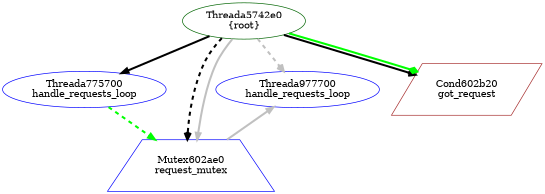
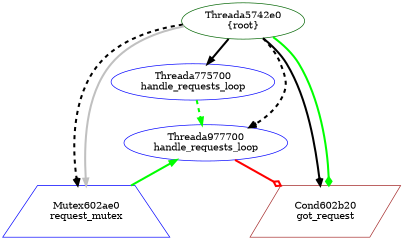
(269, 52) -> (286, 84)
(129, 121) -> (199, 109)
(247, 125) -> (151, 174)
none -> (254, 171)
